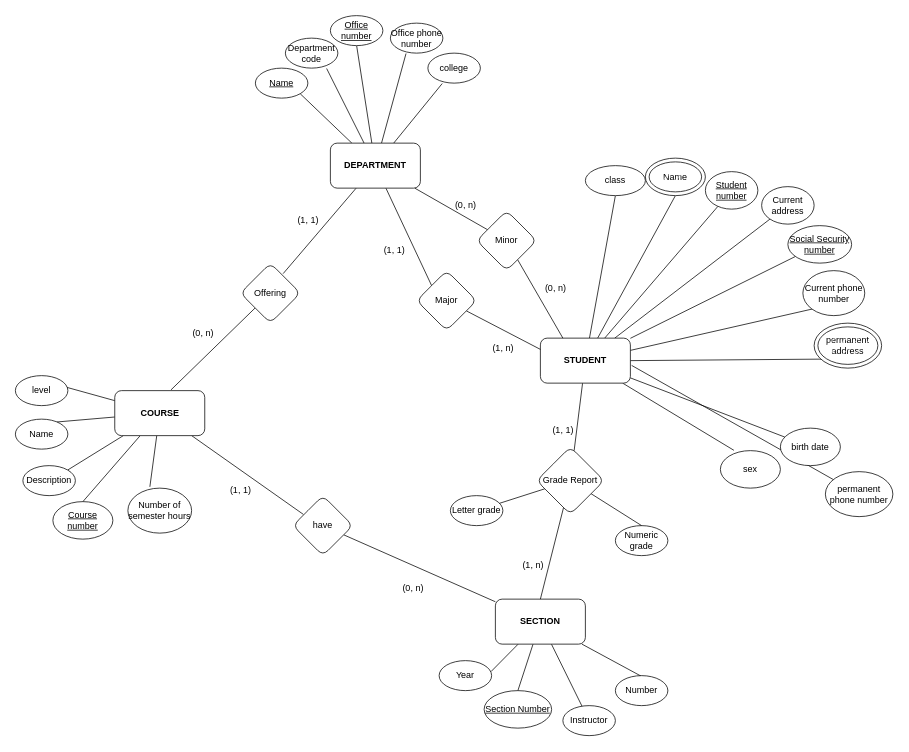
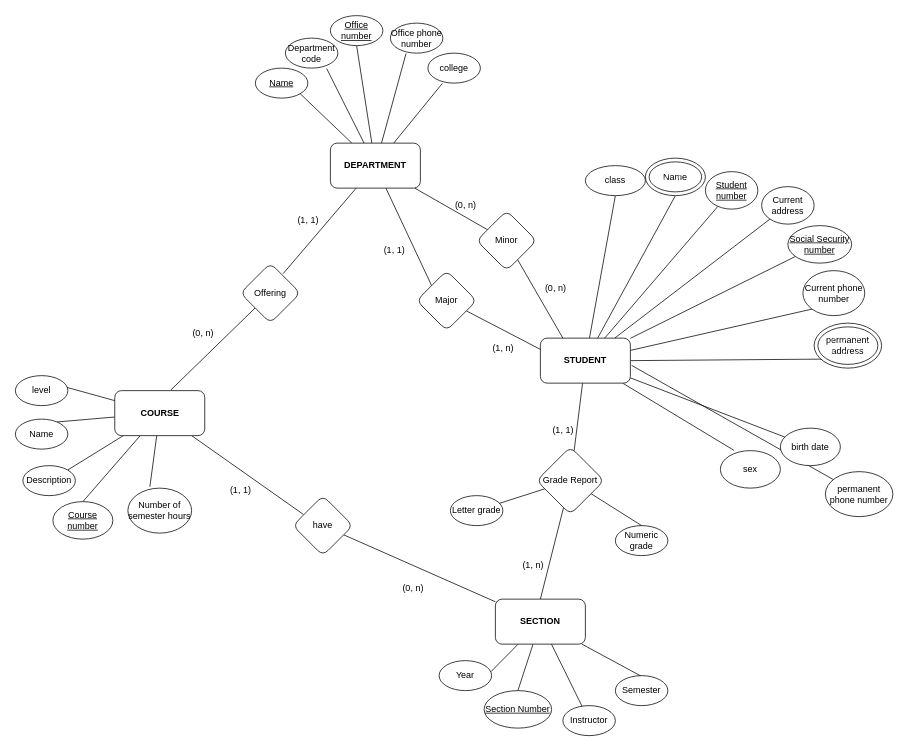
(642, 690) -> (642, 690)
